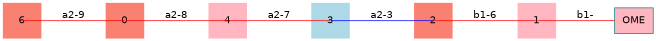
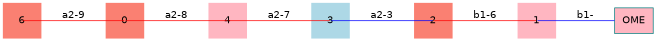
(576, 21) -> (576, 21)
